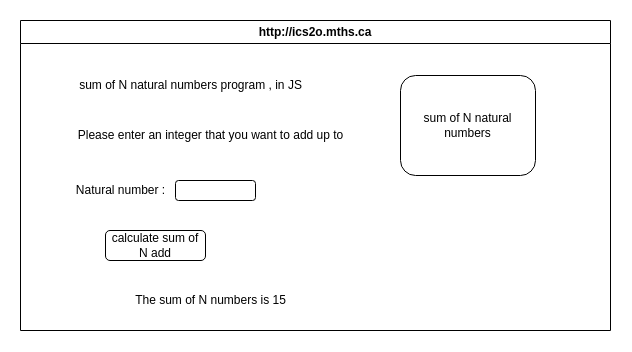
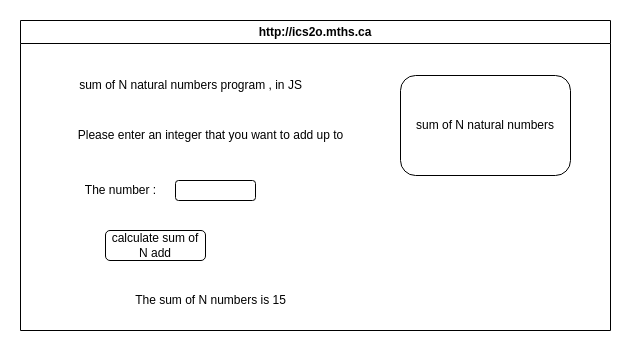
(468, 126) -> (486, 126)
(121, 191) -> (121, 191)
